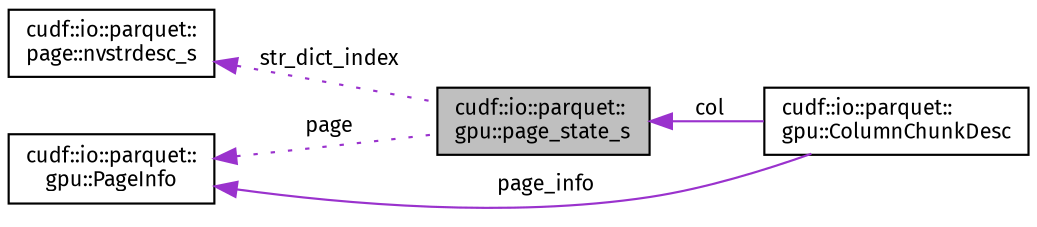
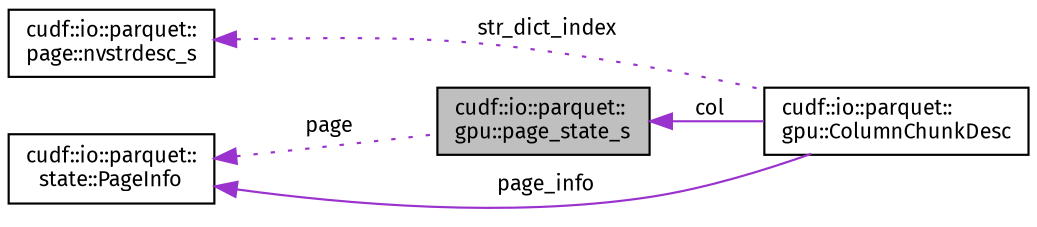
(337, 84) -> (502, 46)
(112, 169) -> (112, 169)
